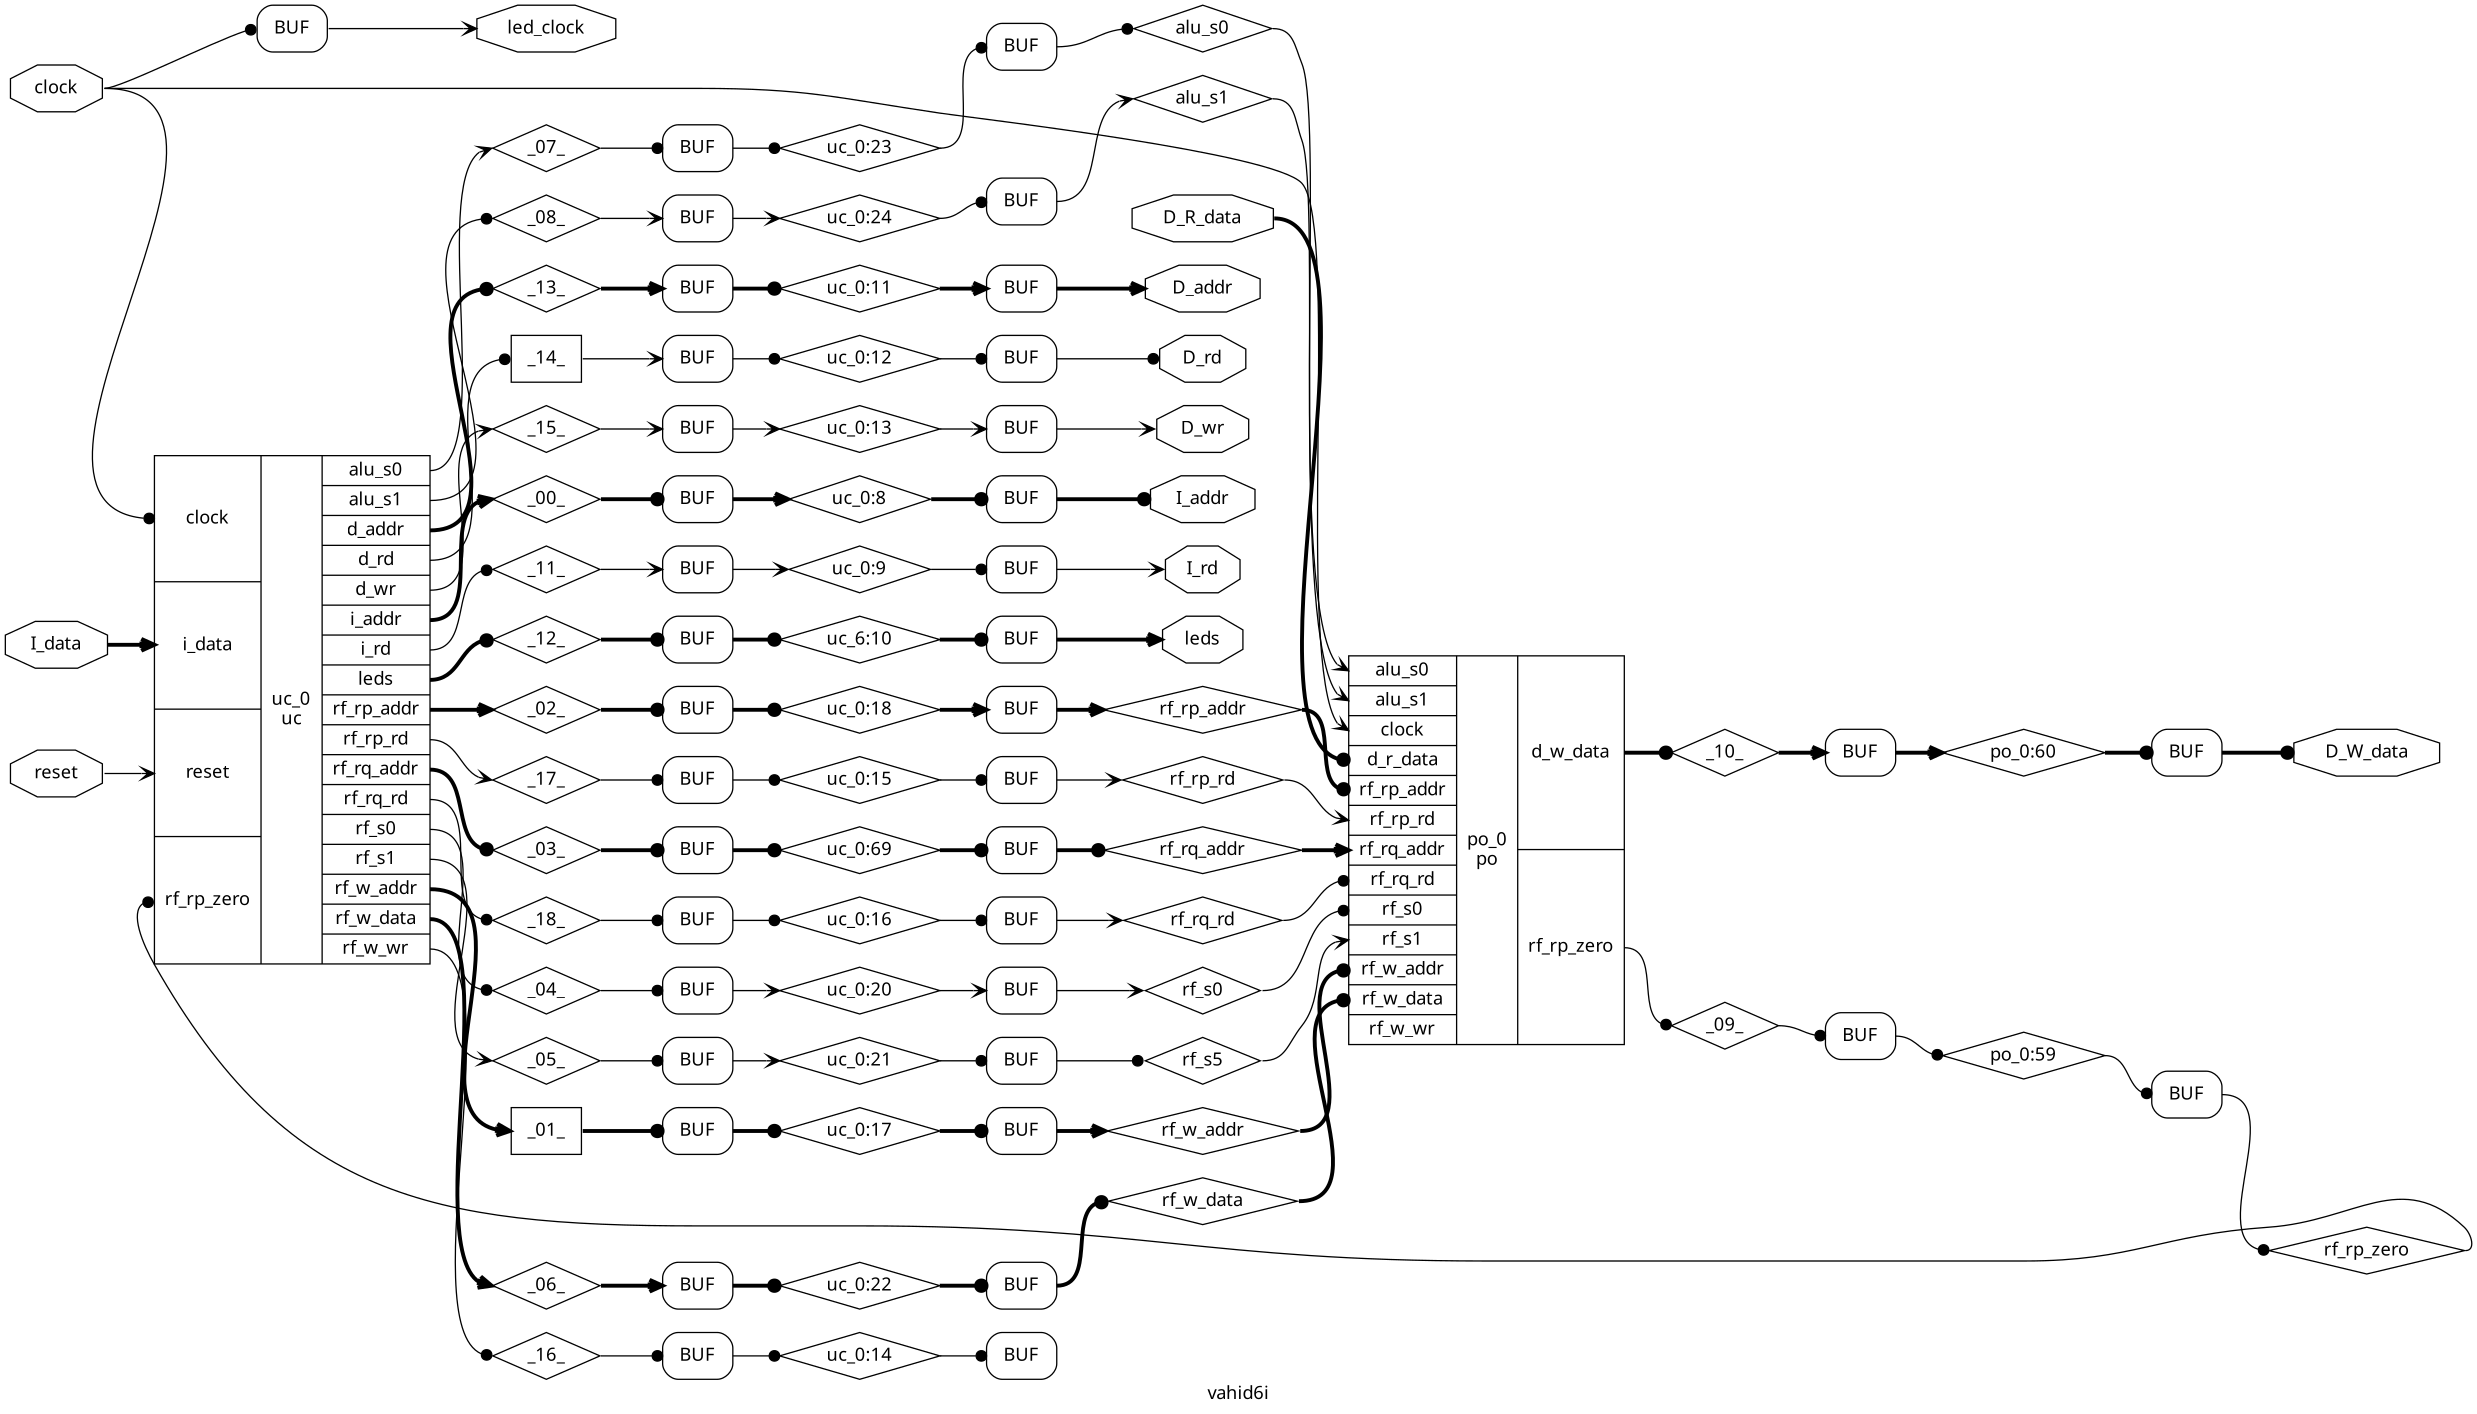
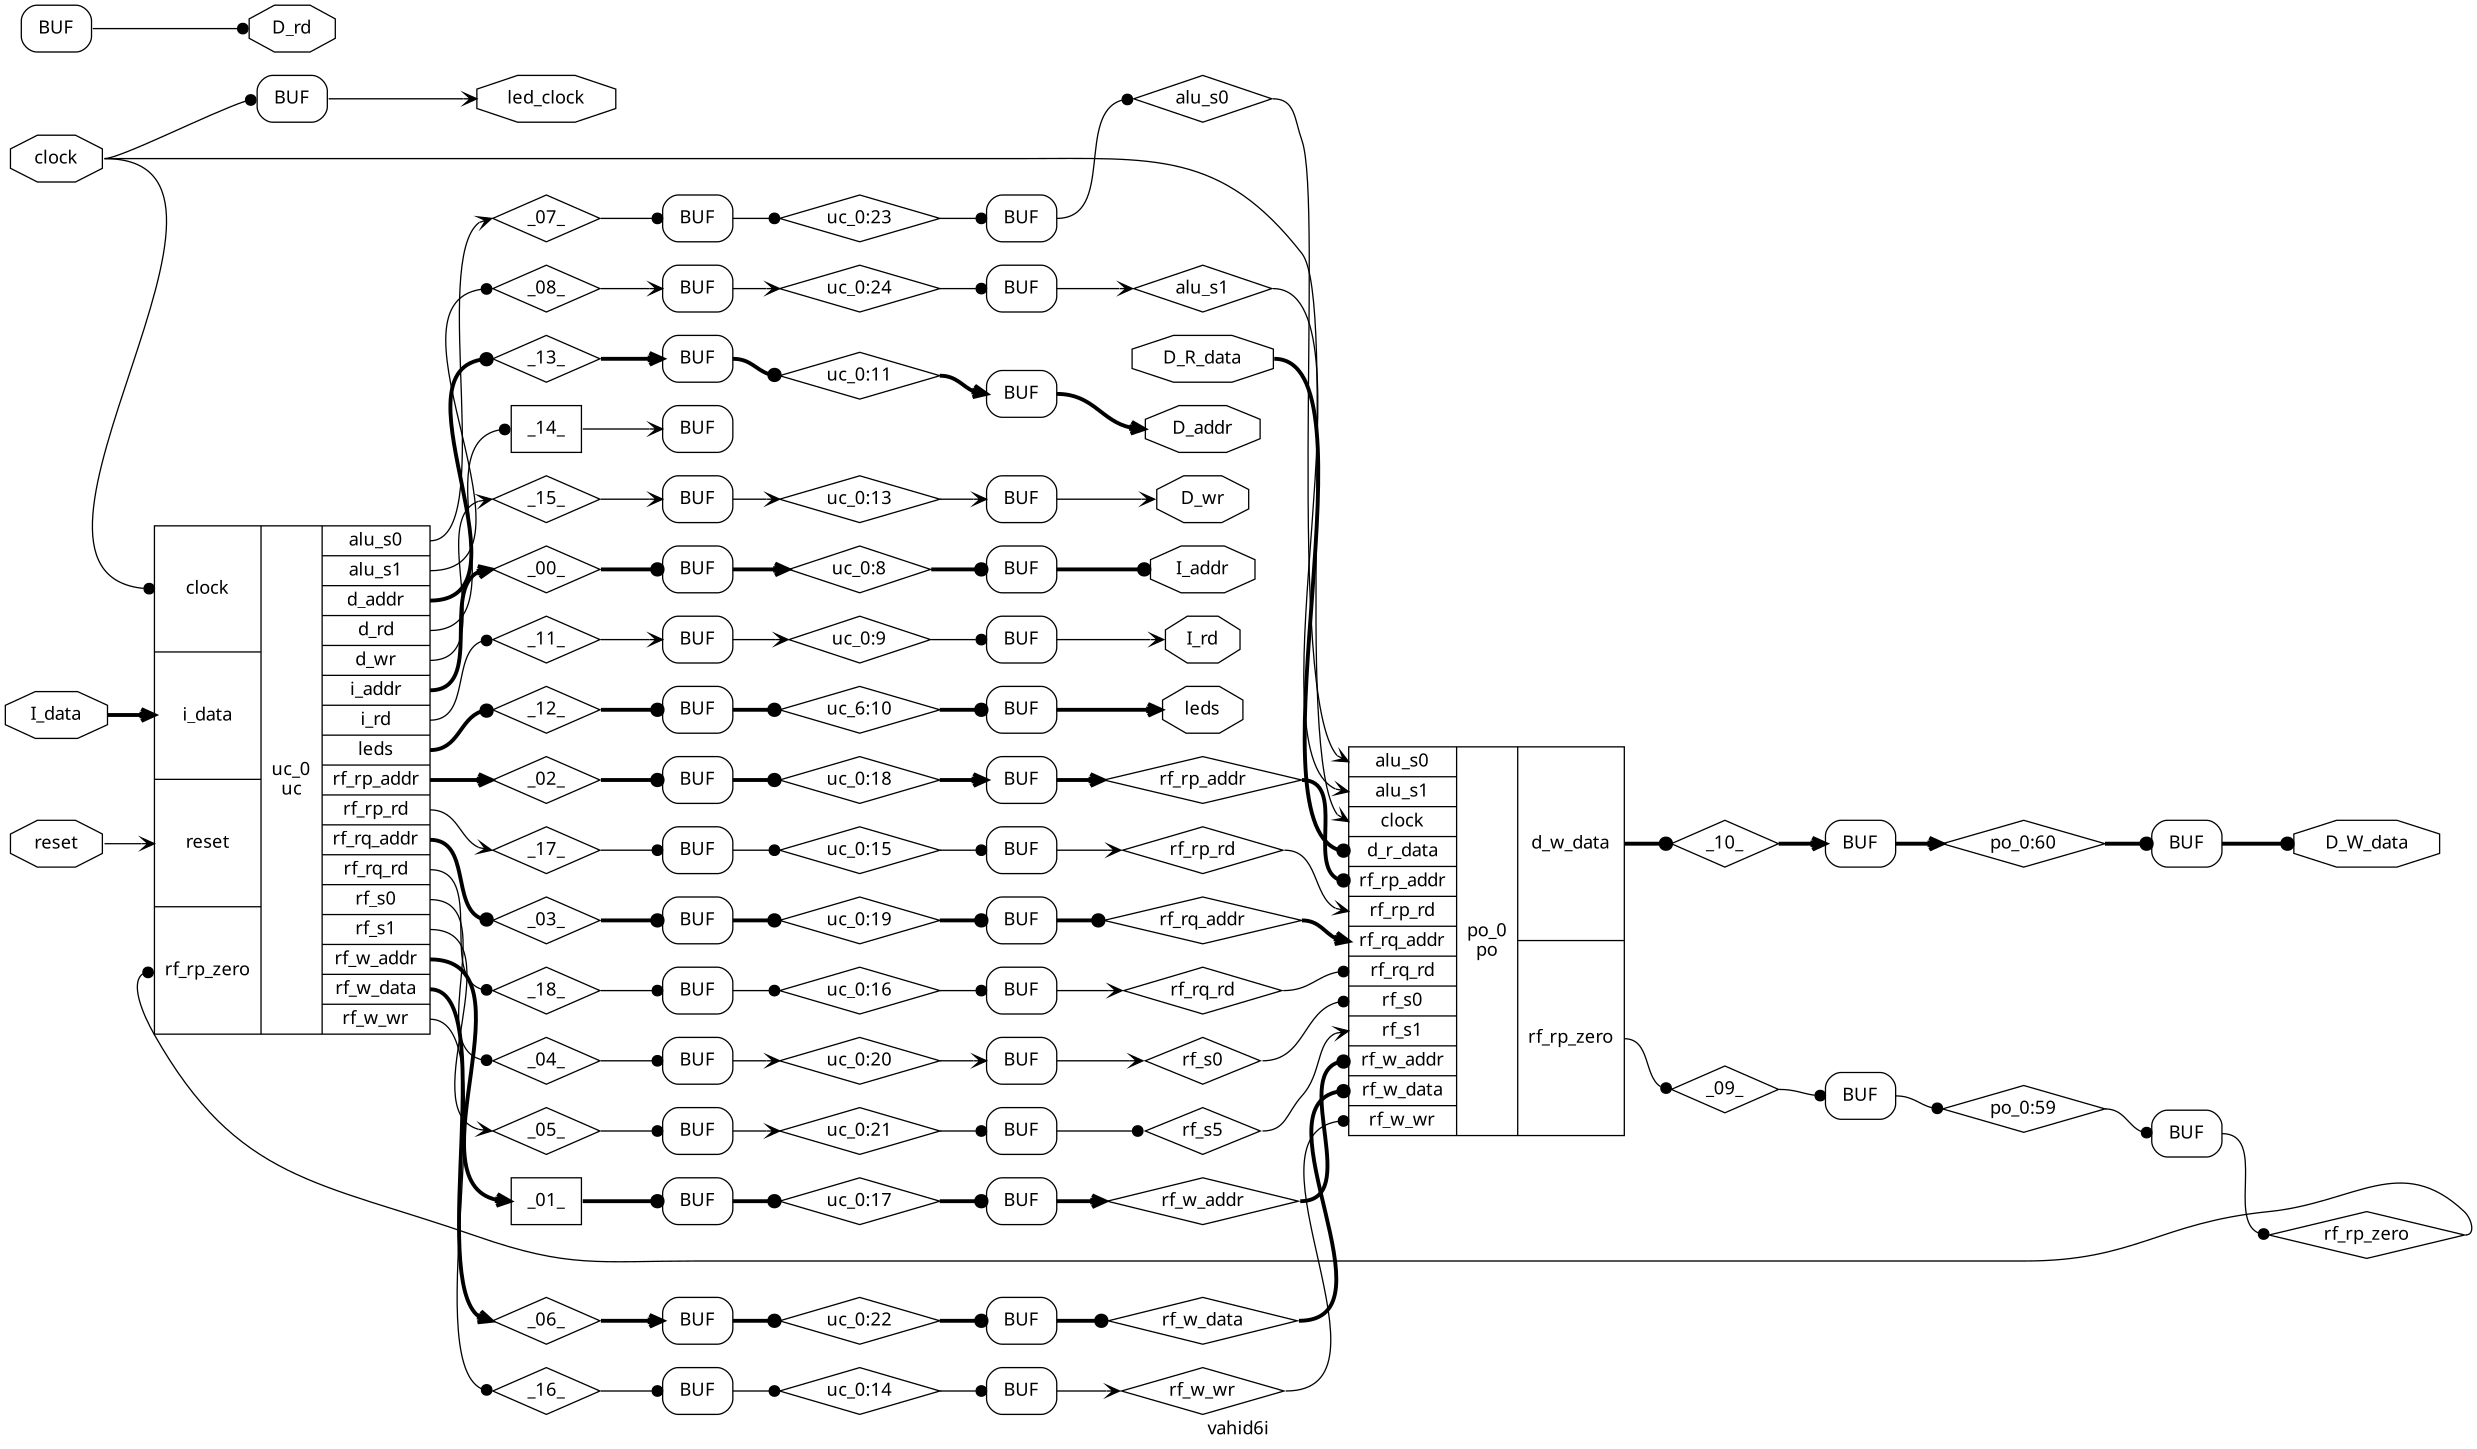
(860, 359) -> none
(860, 850) -> (860, 920)
none -> (1203, 1391)
